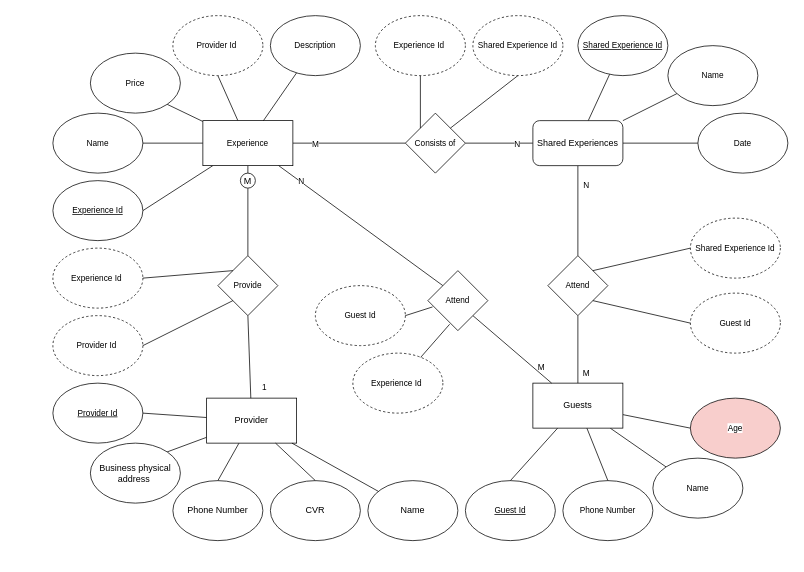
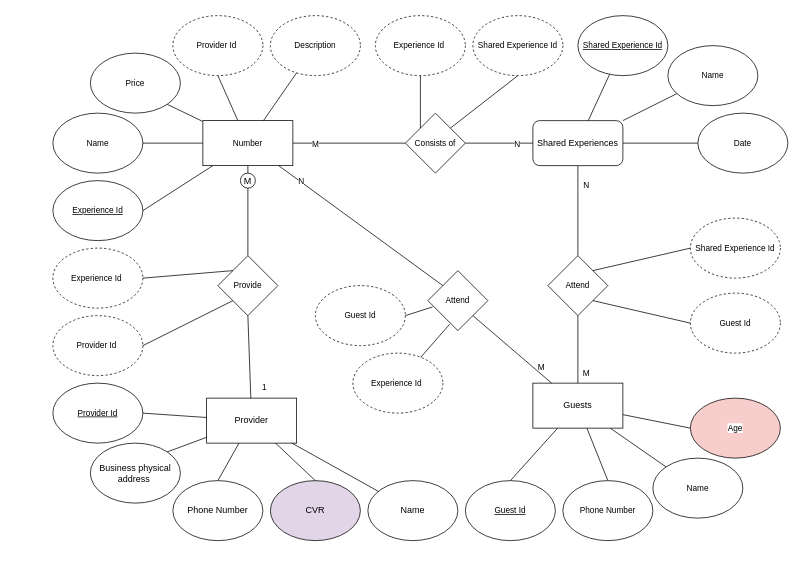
(315, 45) -> (315, 45)
(248, 143) -> (248, 143)
(315, 510) -> (315, 510)
